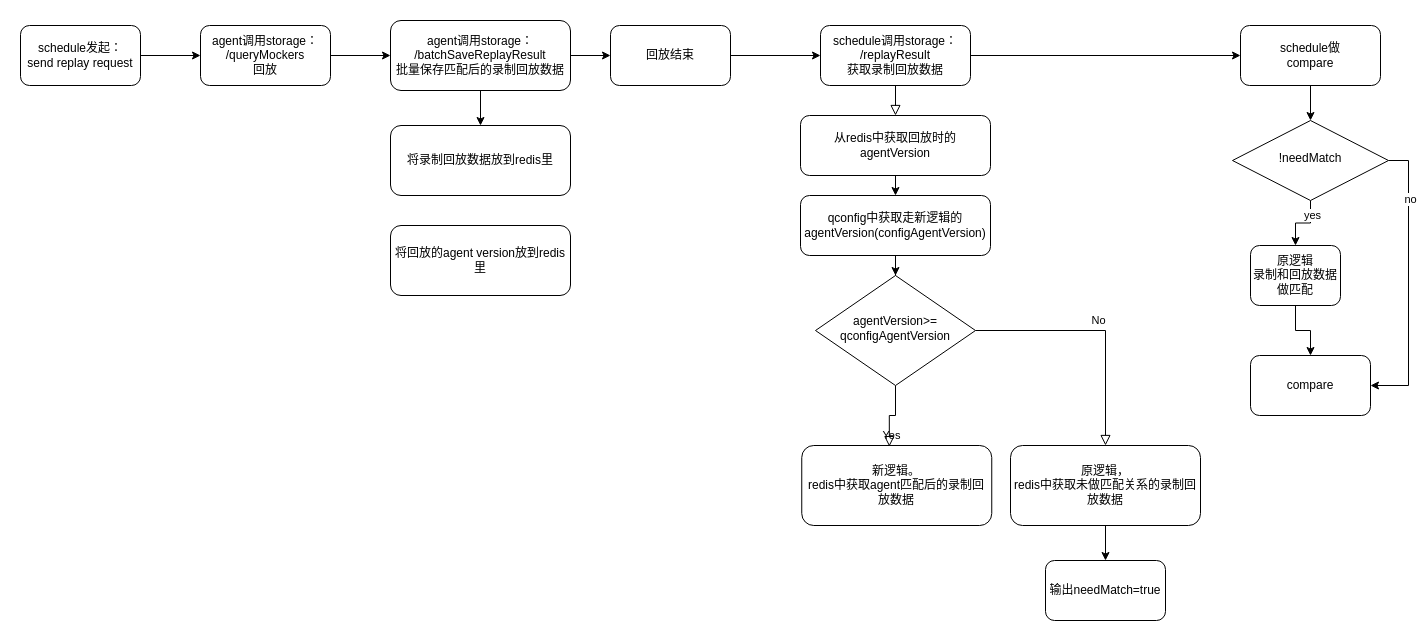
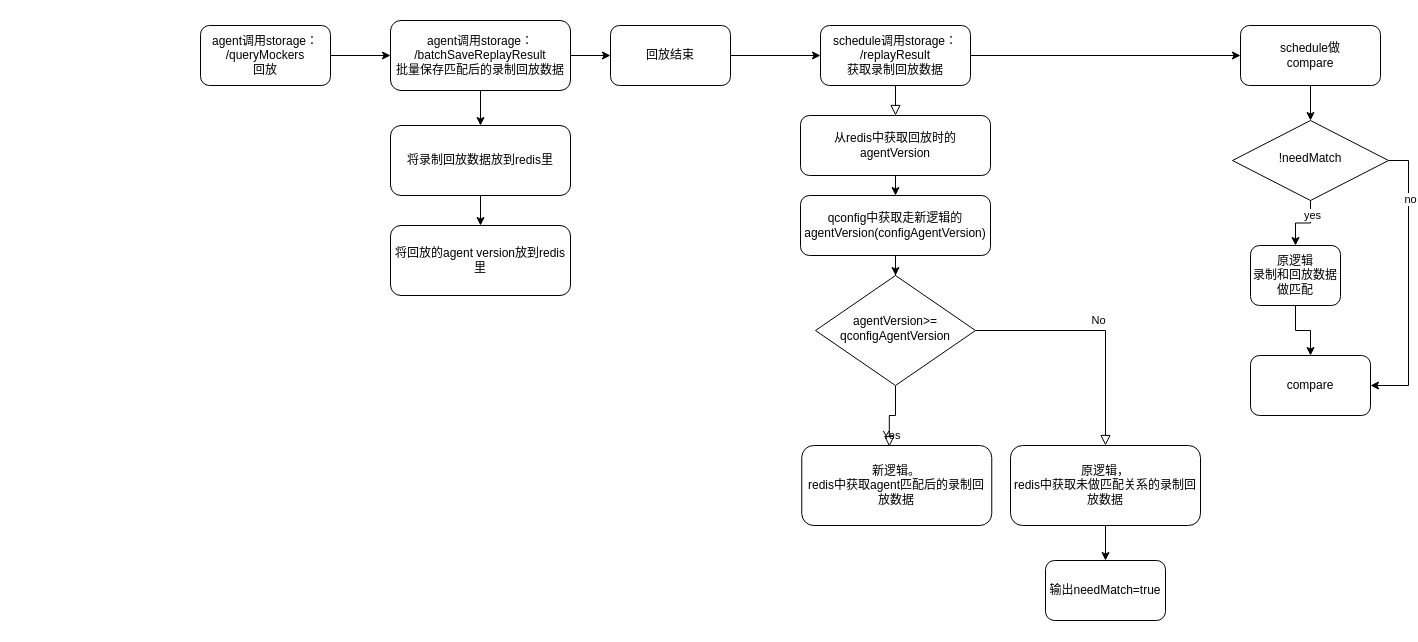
(81, 56) -> none
(167, 56) -> none
none -> (481, 215)
